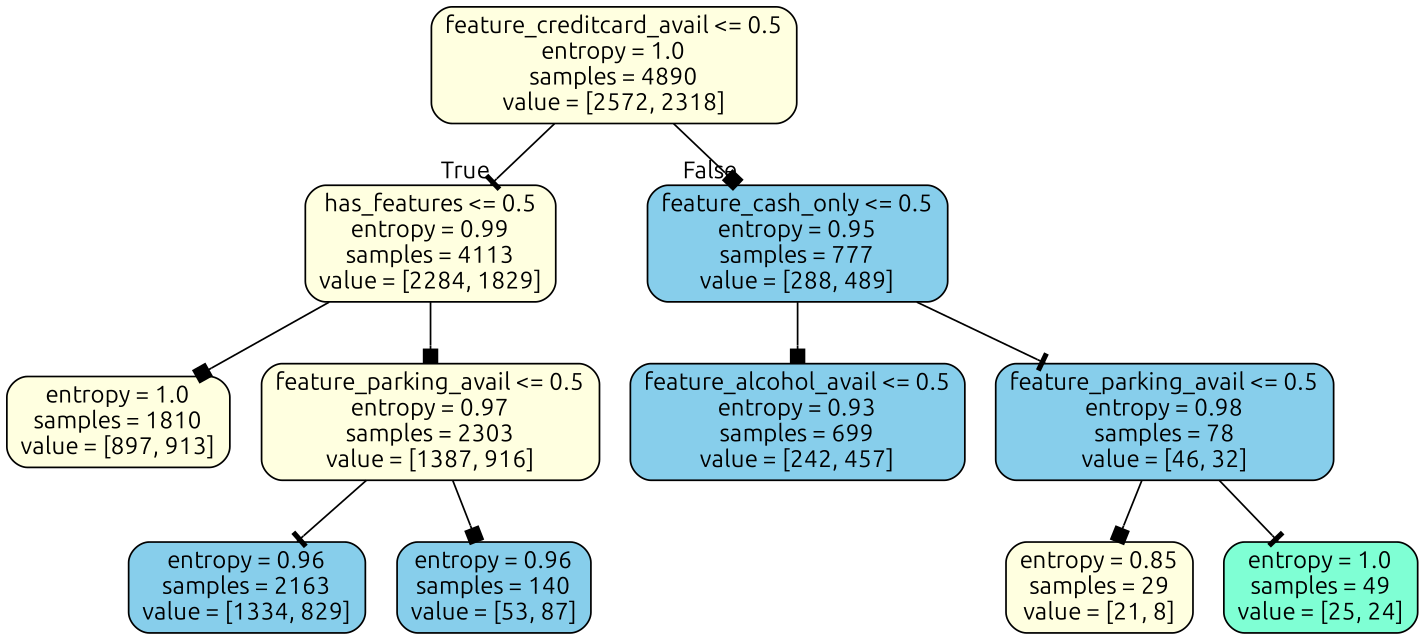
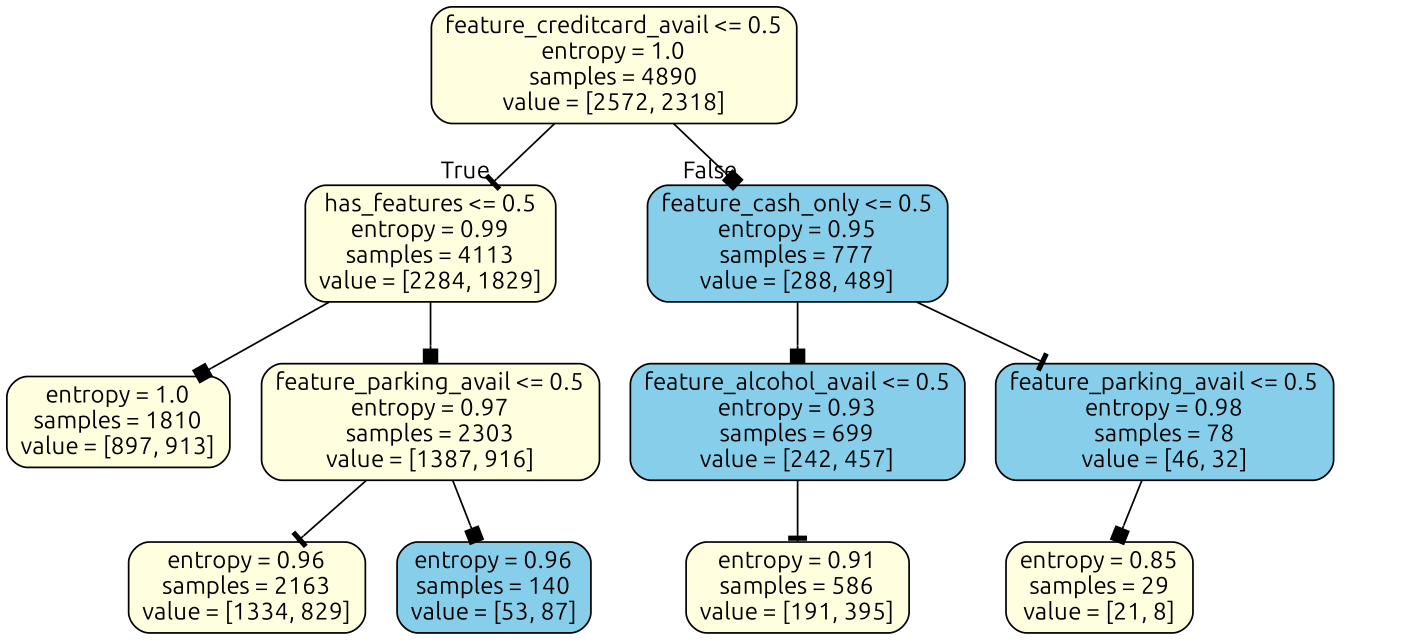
(247, 587) -> (247, 587)
none -> (798, 587)
(1321, 587) -> none
